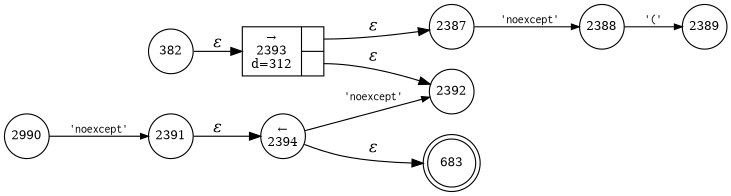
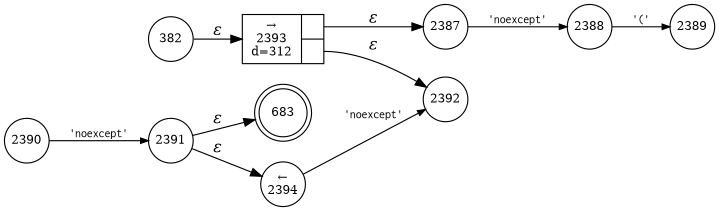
(27, 136) -> (27, 141)
(357, 159) -> (218, 129)
